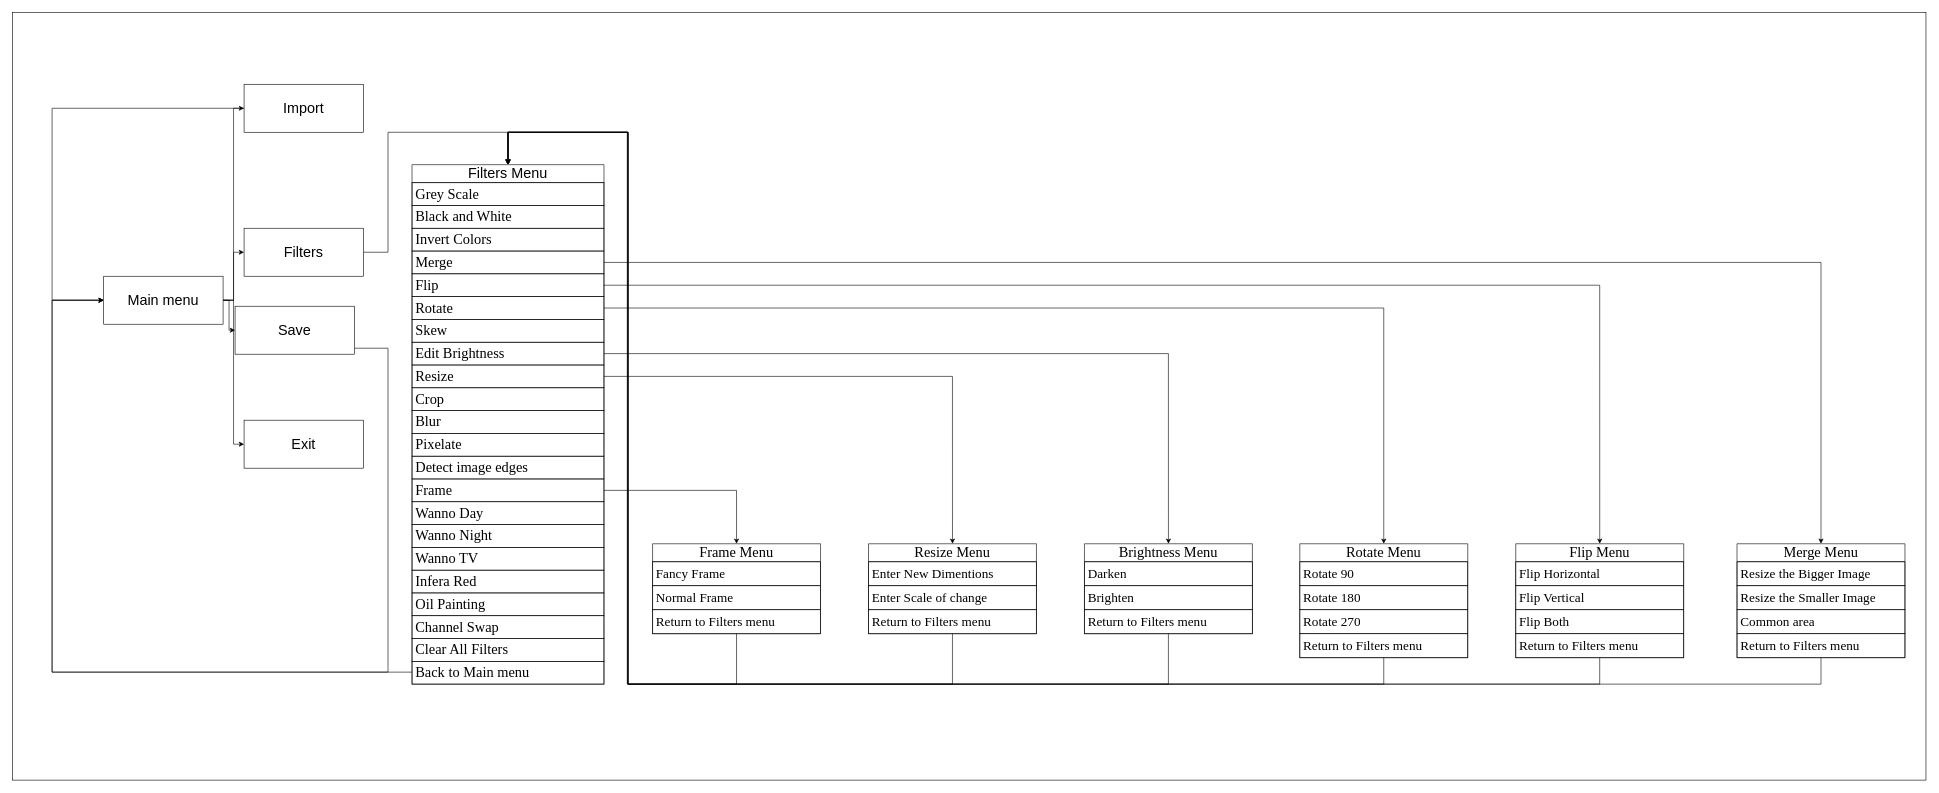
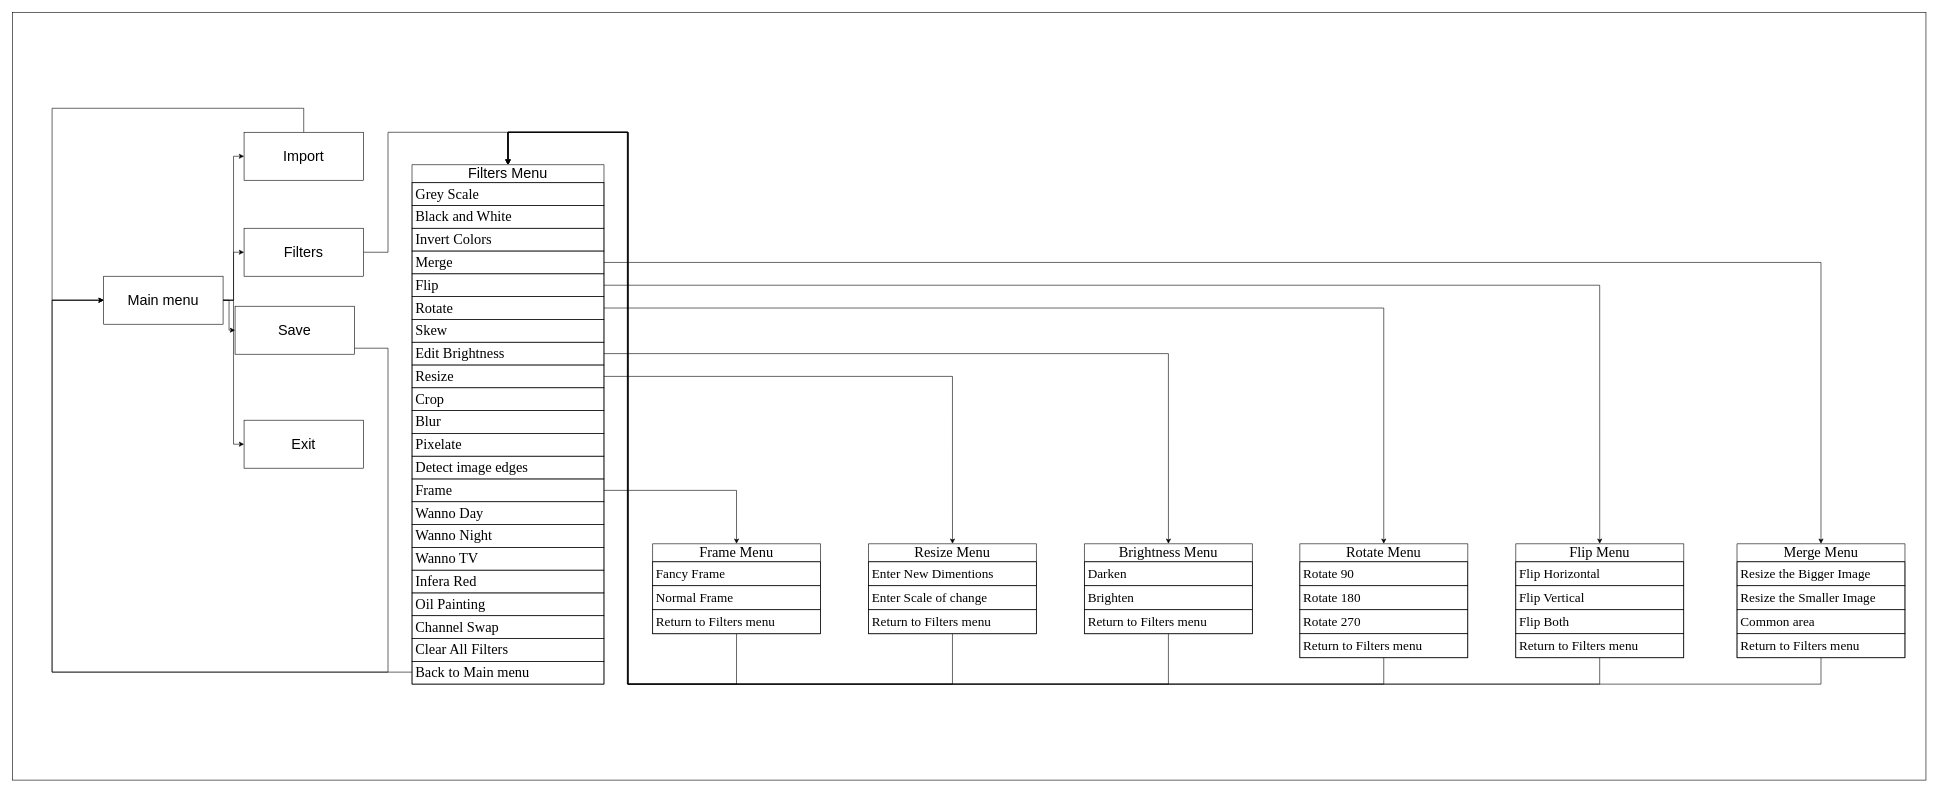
(304, 108) -> (304, 156)
